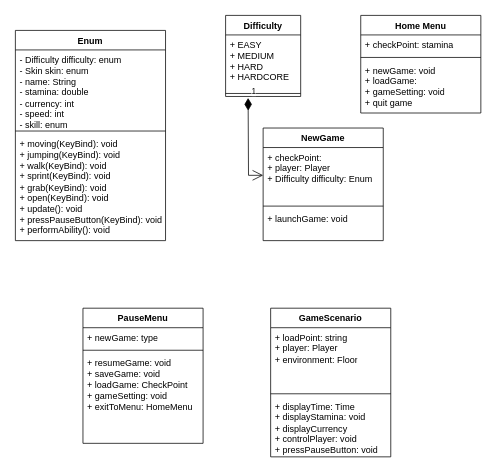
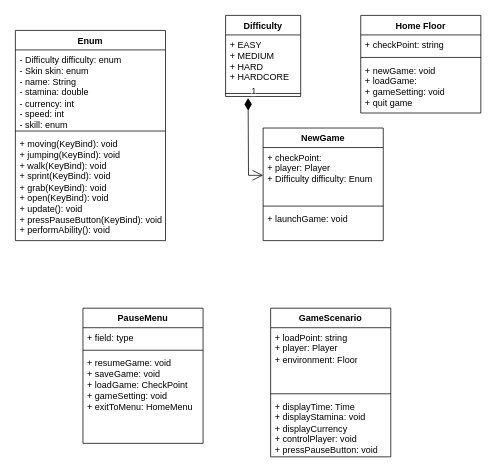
(420, 26) -> (420, 26)
(412, 46) -> (409, 46)
(122, 338) -> (114, 338)
